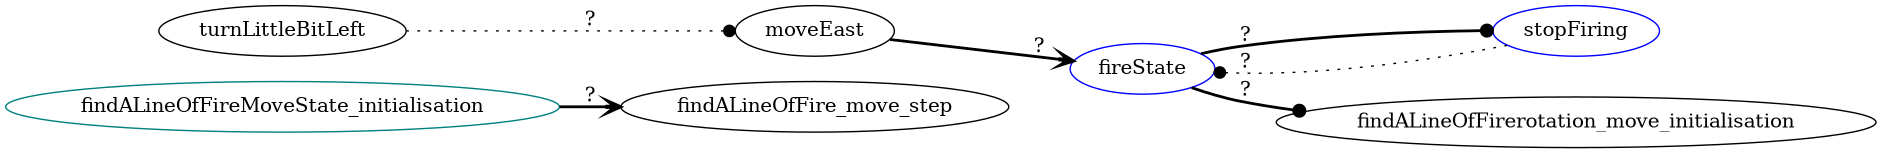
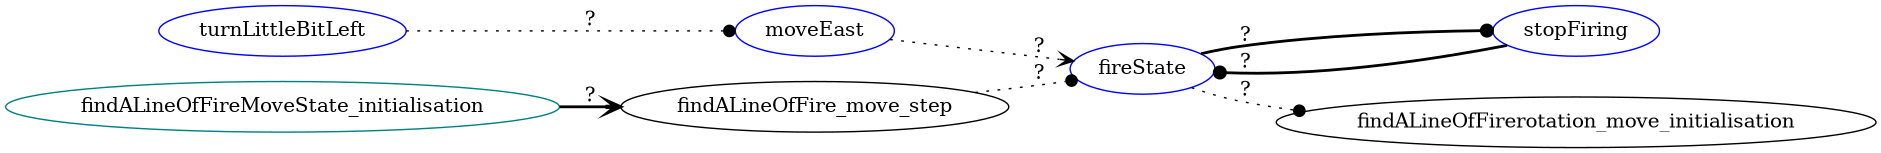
(283, 31) -> (283, 31)
(815, 31) -> (815, 31)
(975, 49) -> (975, 49)
(1367, 67) -> (1367, 67)
none -> (1020, 87)
(1242, 102) -> (1242, 102)
